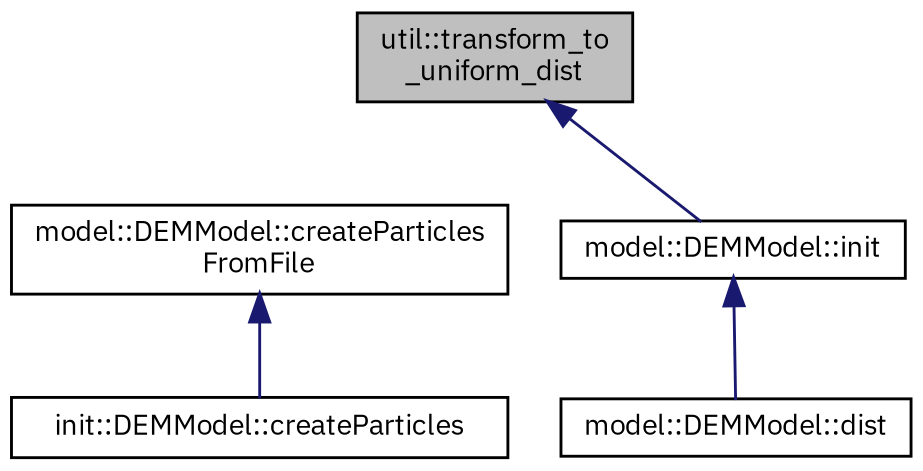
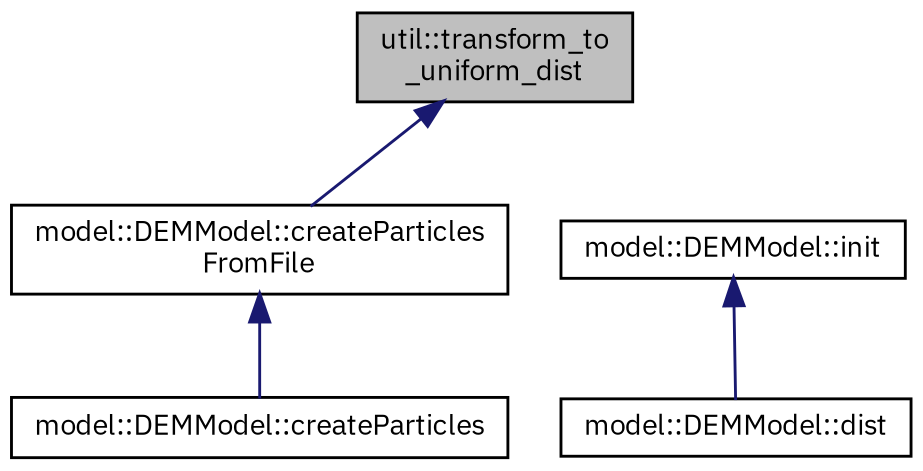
(636, 170) -> (366, 162)
(260, 428) -> (260, 428)
